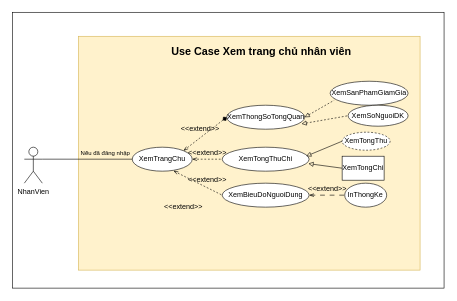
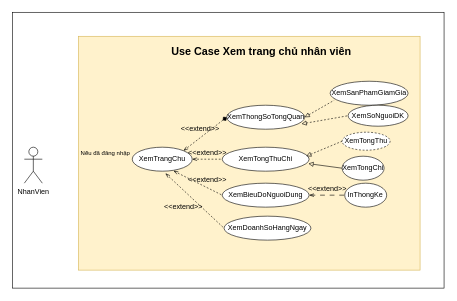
(326, 148) -> (326, 148)
(87, 159) -> none
(363, 168) -> (363, 168)
none -> (195, 201)
none -> (268, 228)
